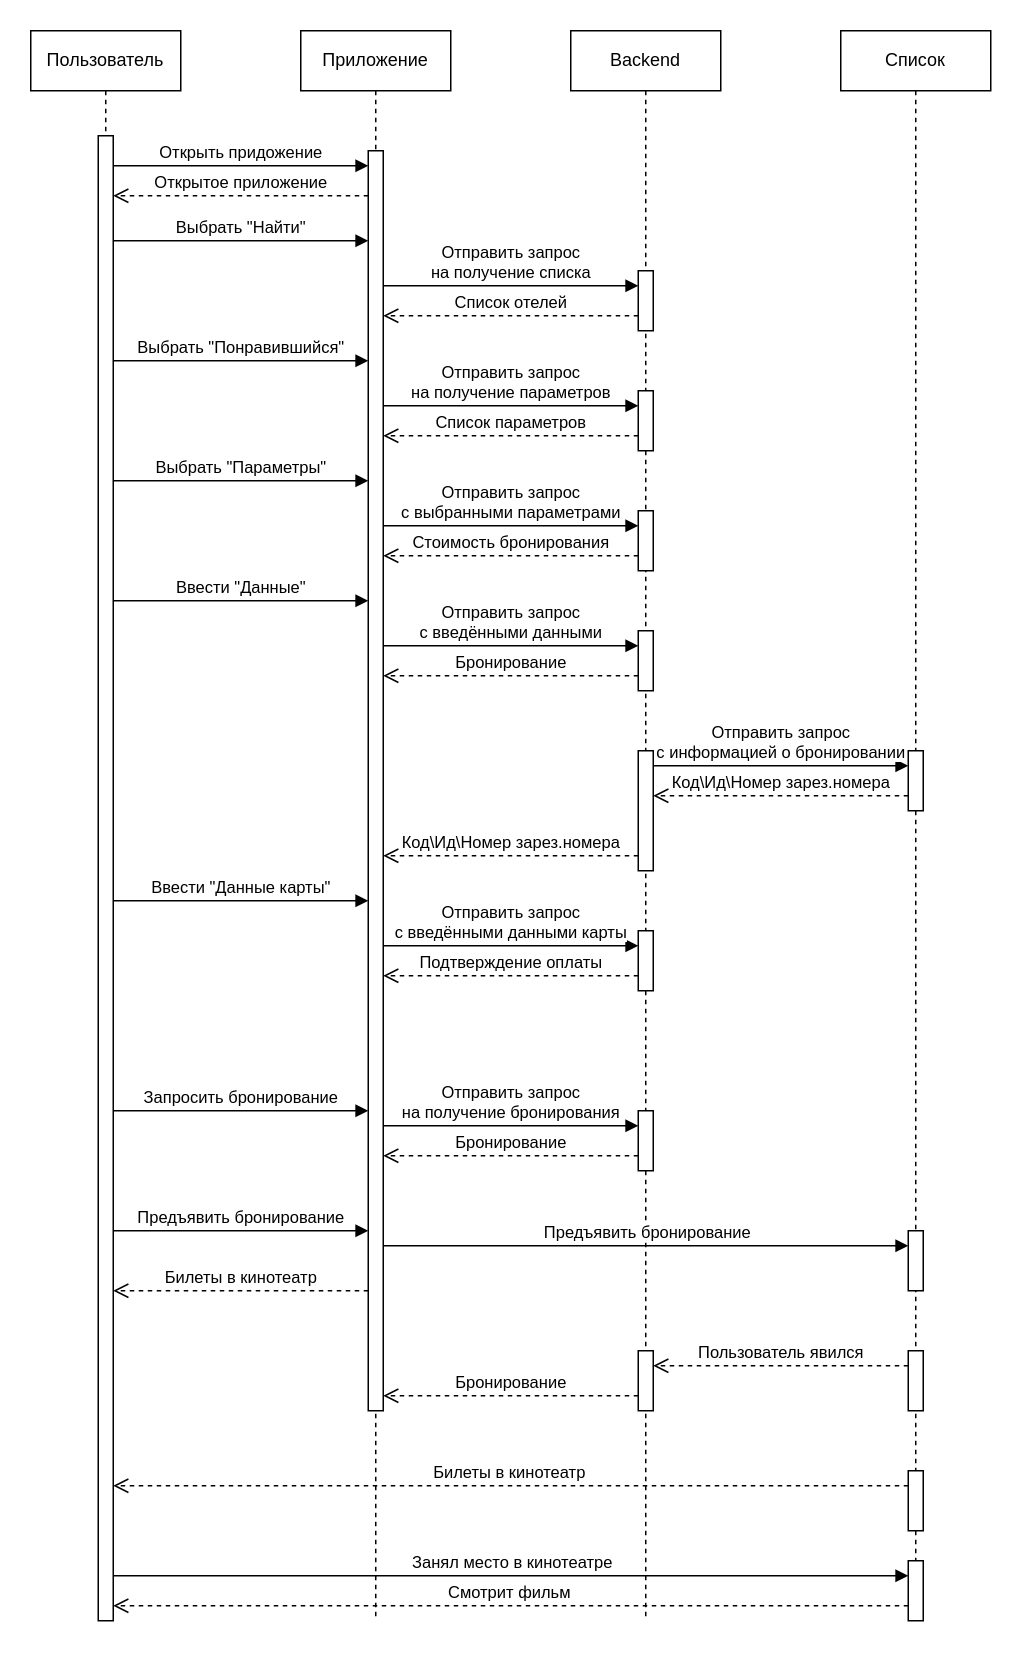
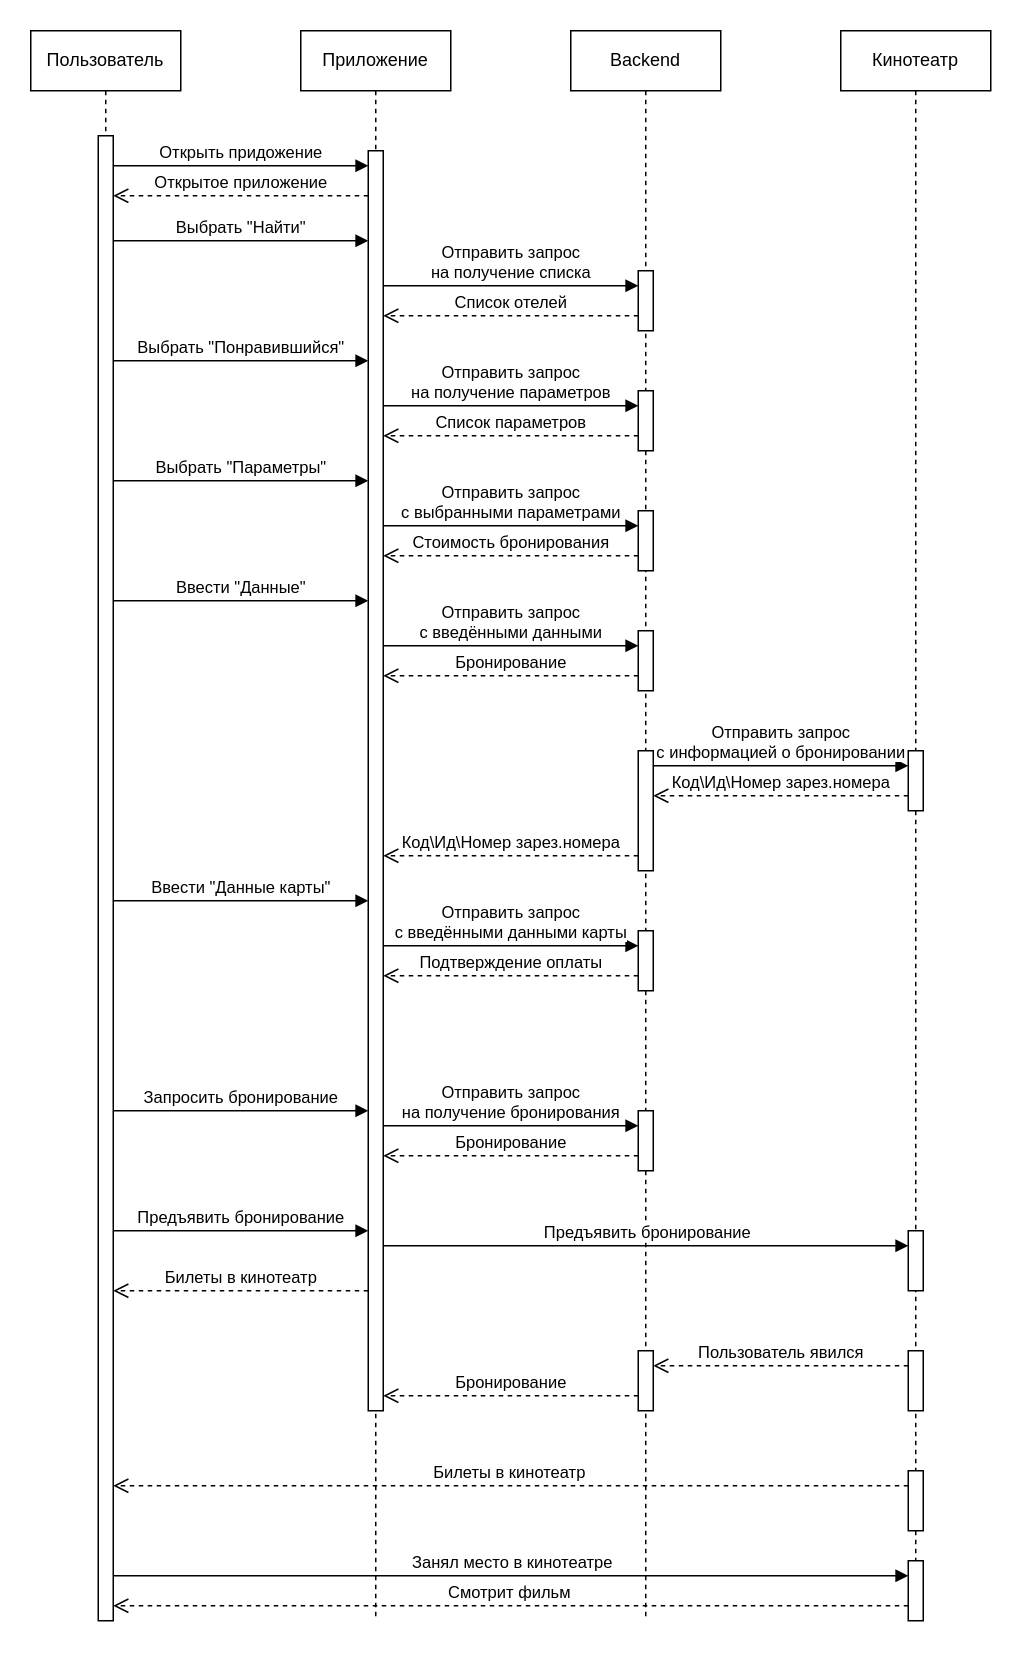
(916, 61) -> (916, 61)
